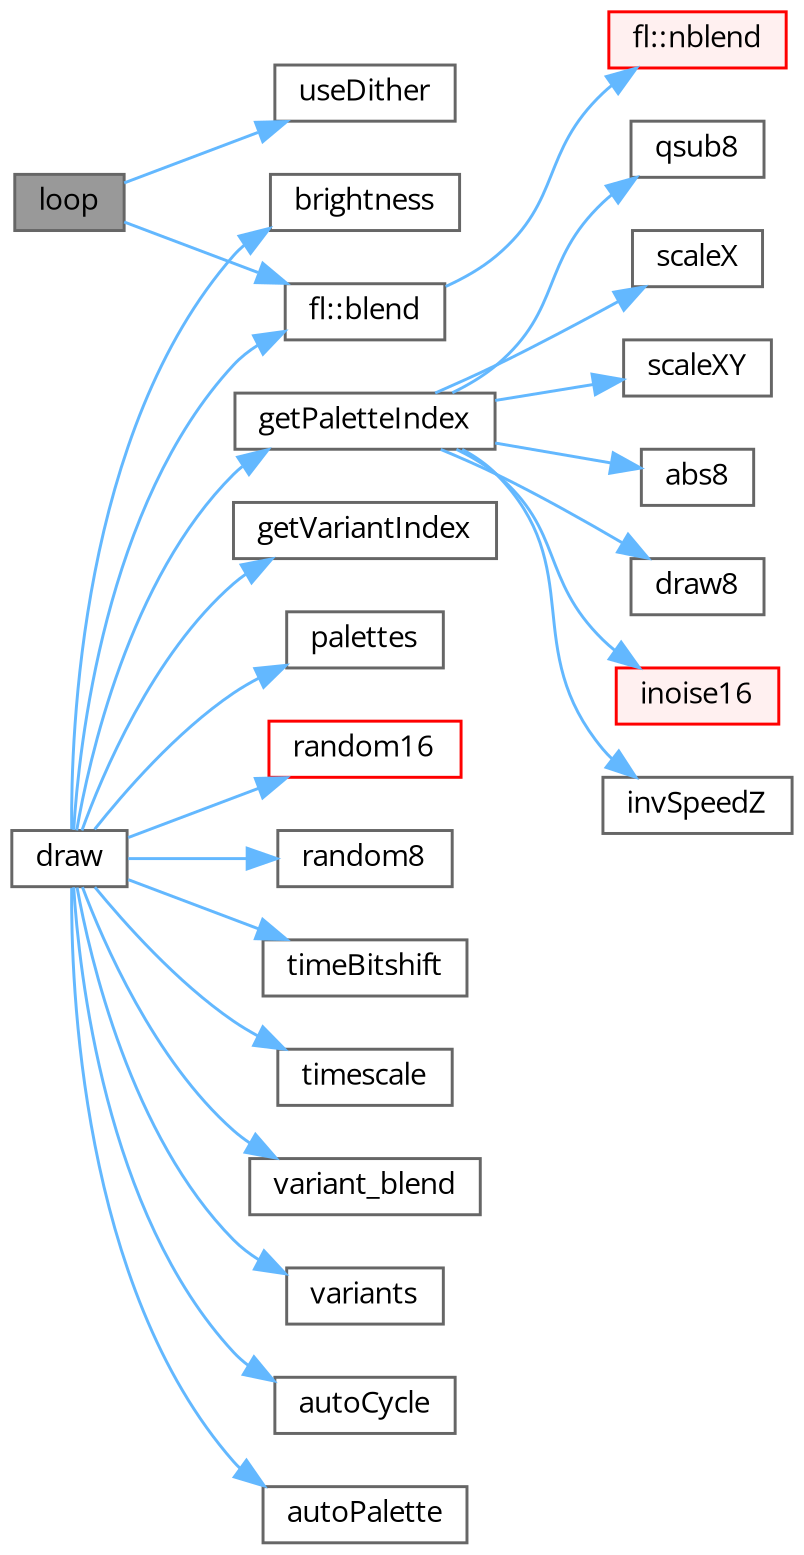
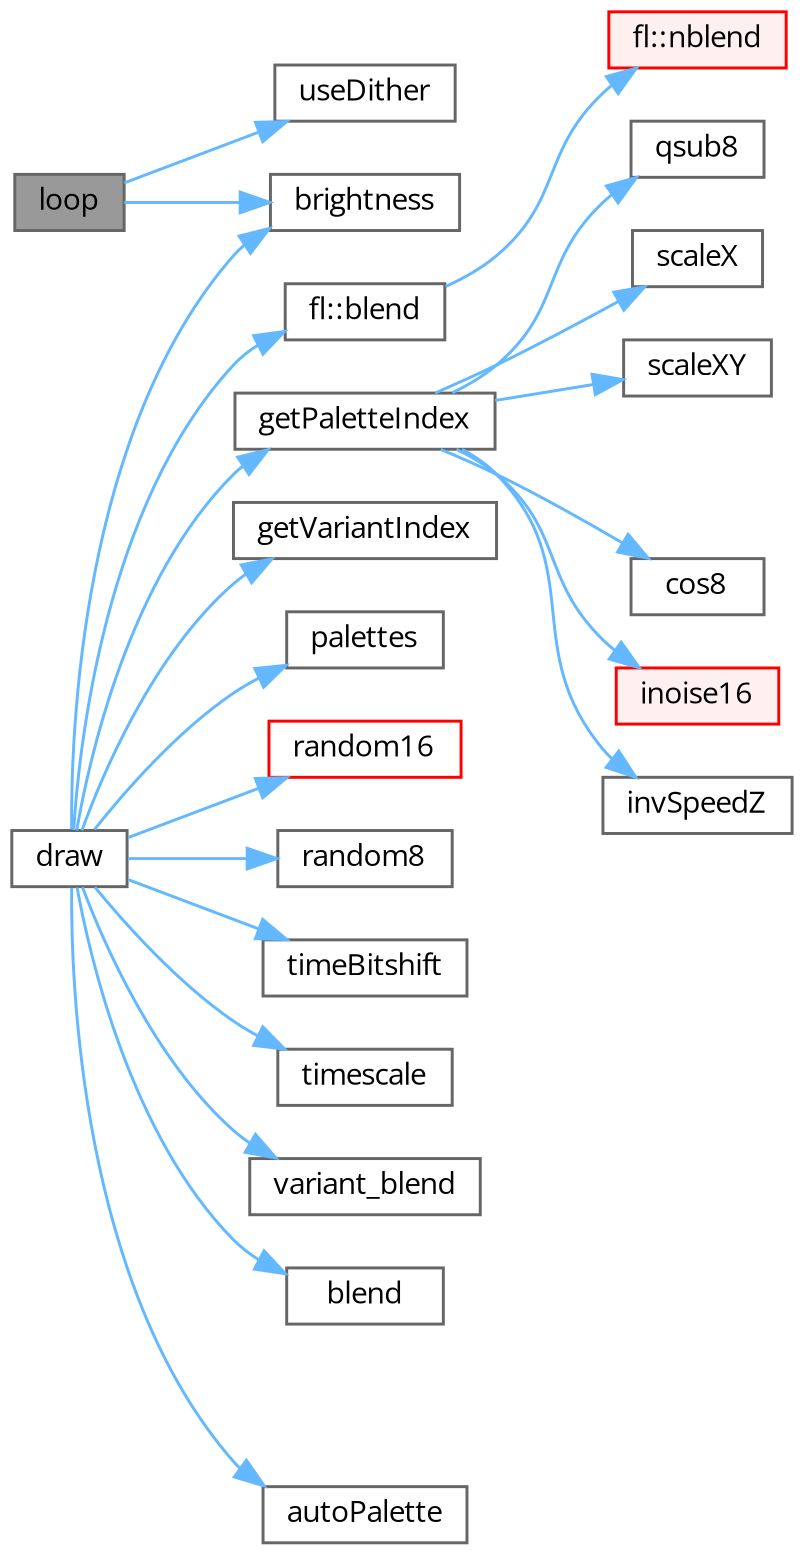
(191, 247) -> (182, 202)
(698, 477) -> none
(698, 587) -> (698, 587)
(365, 1296) -> (365, 1296)
(365, 1405) -> none
